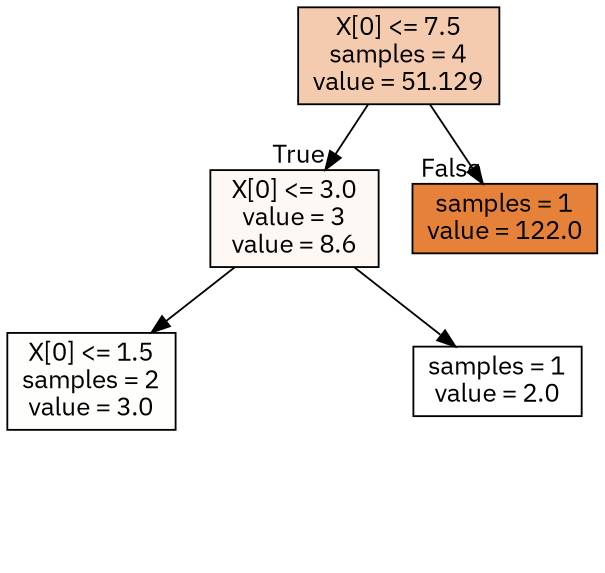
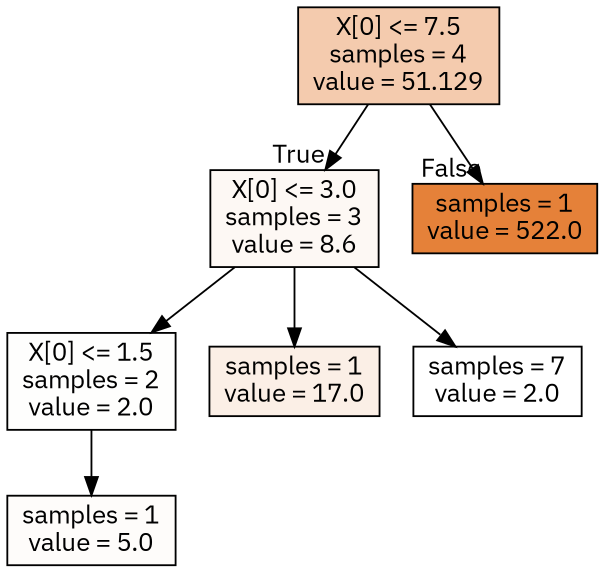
(294, 219) -> (294, 219)
(505, 219) -> (505, 219)
(91, 381) -> (91, 381)
none -> (294, 381)
(498, 381) -> (498, 381)
none -> (91, 530)
